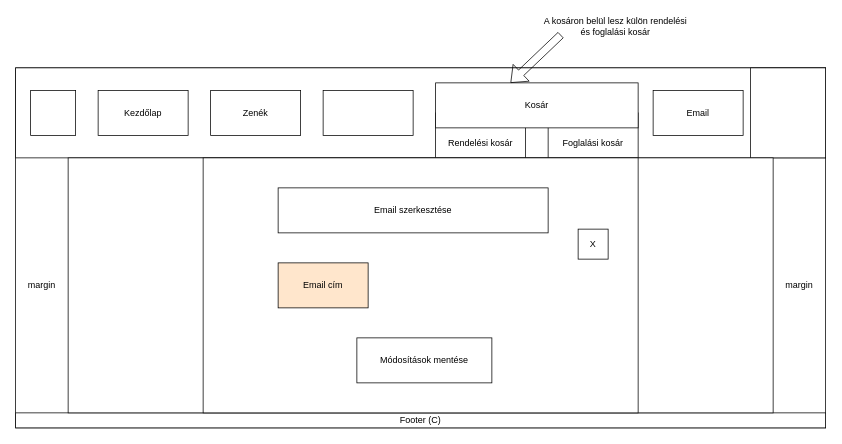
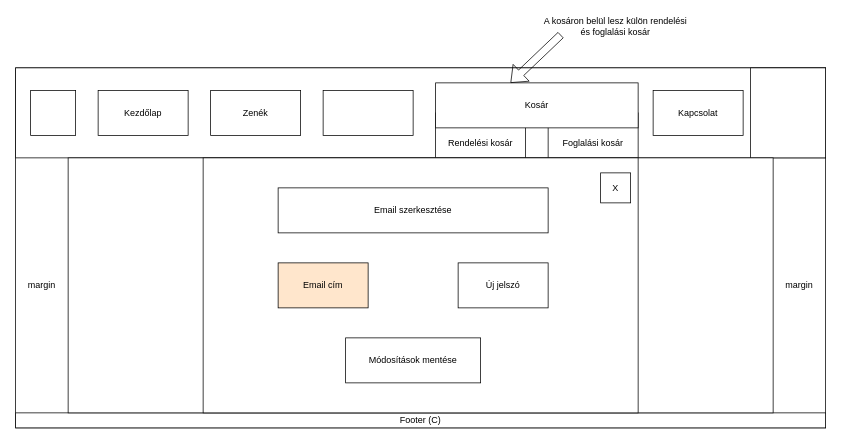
(698, 113) -> (698, 113)
(593, 244) -> (615, 188)
none -> (503, 285)
(424, 360) -> (413, 360)
